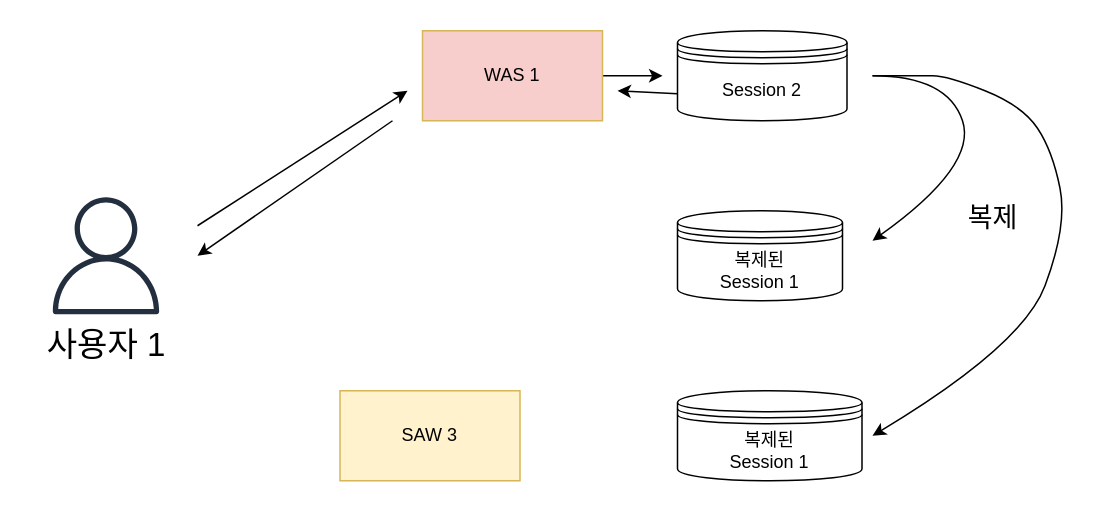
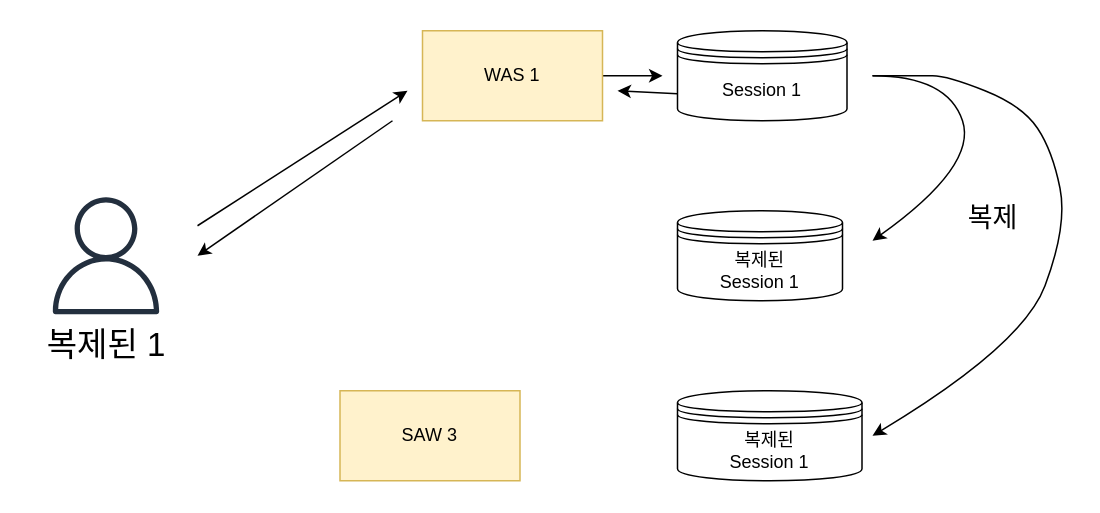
(512, 76) -> (512, 76)
(762, 91) -> (762, 91)
(107, 346) -> (107, 346)
